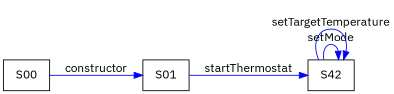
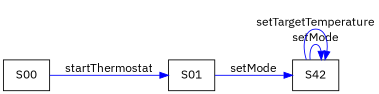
(96, 69) -> (109, 69)
(249, 69) -> (254, 69)
